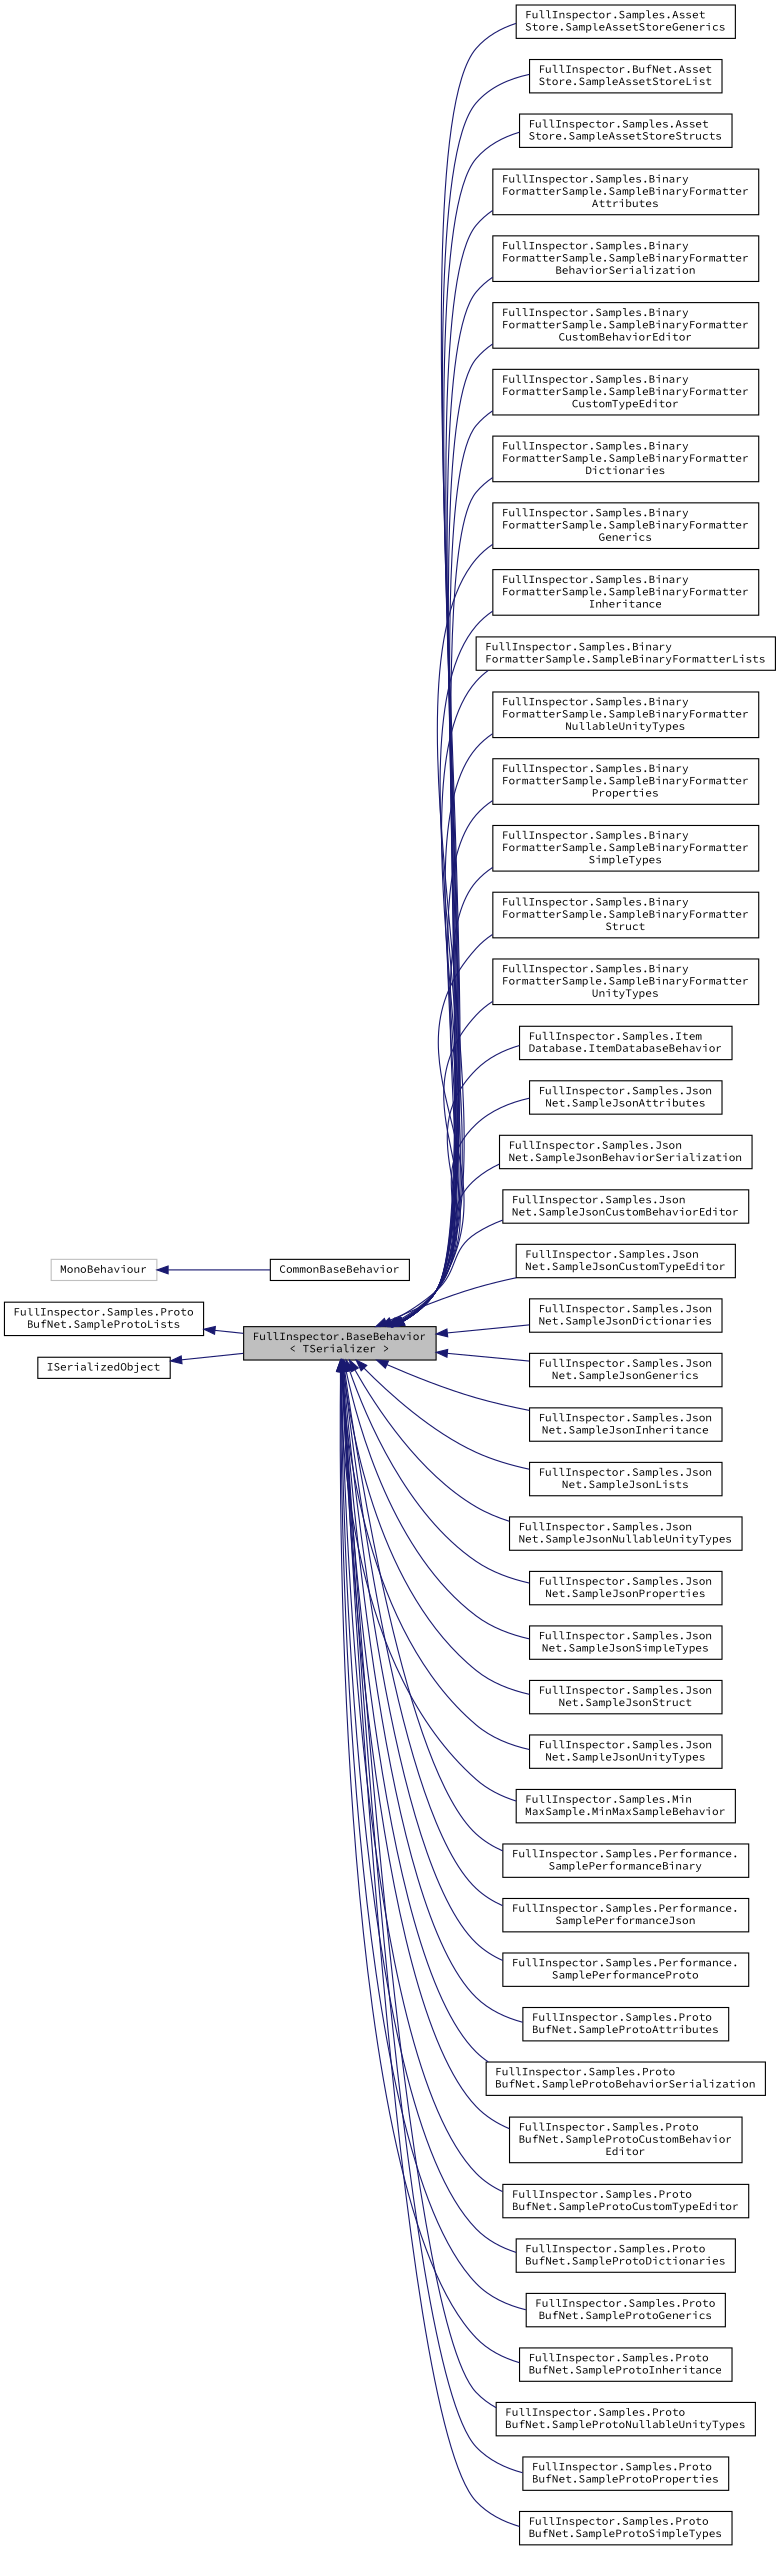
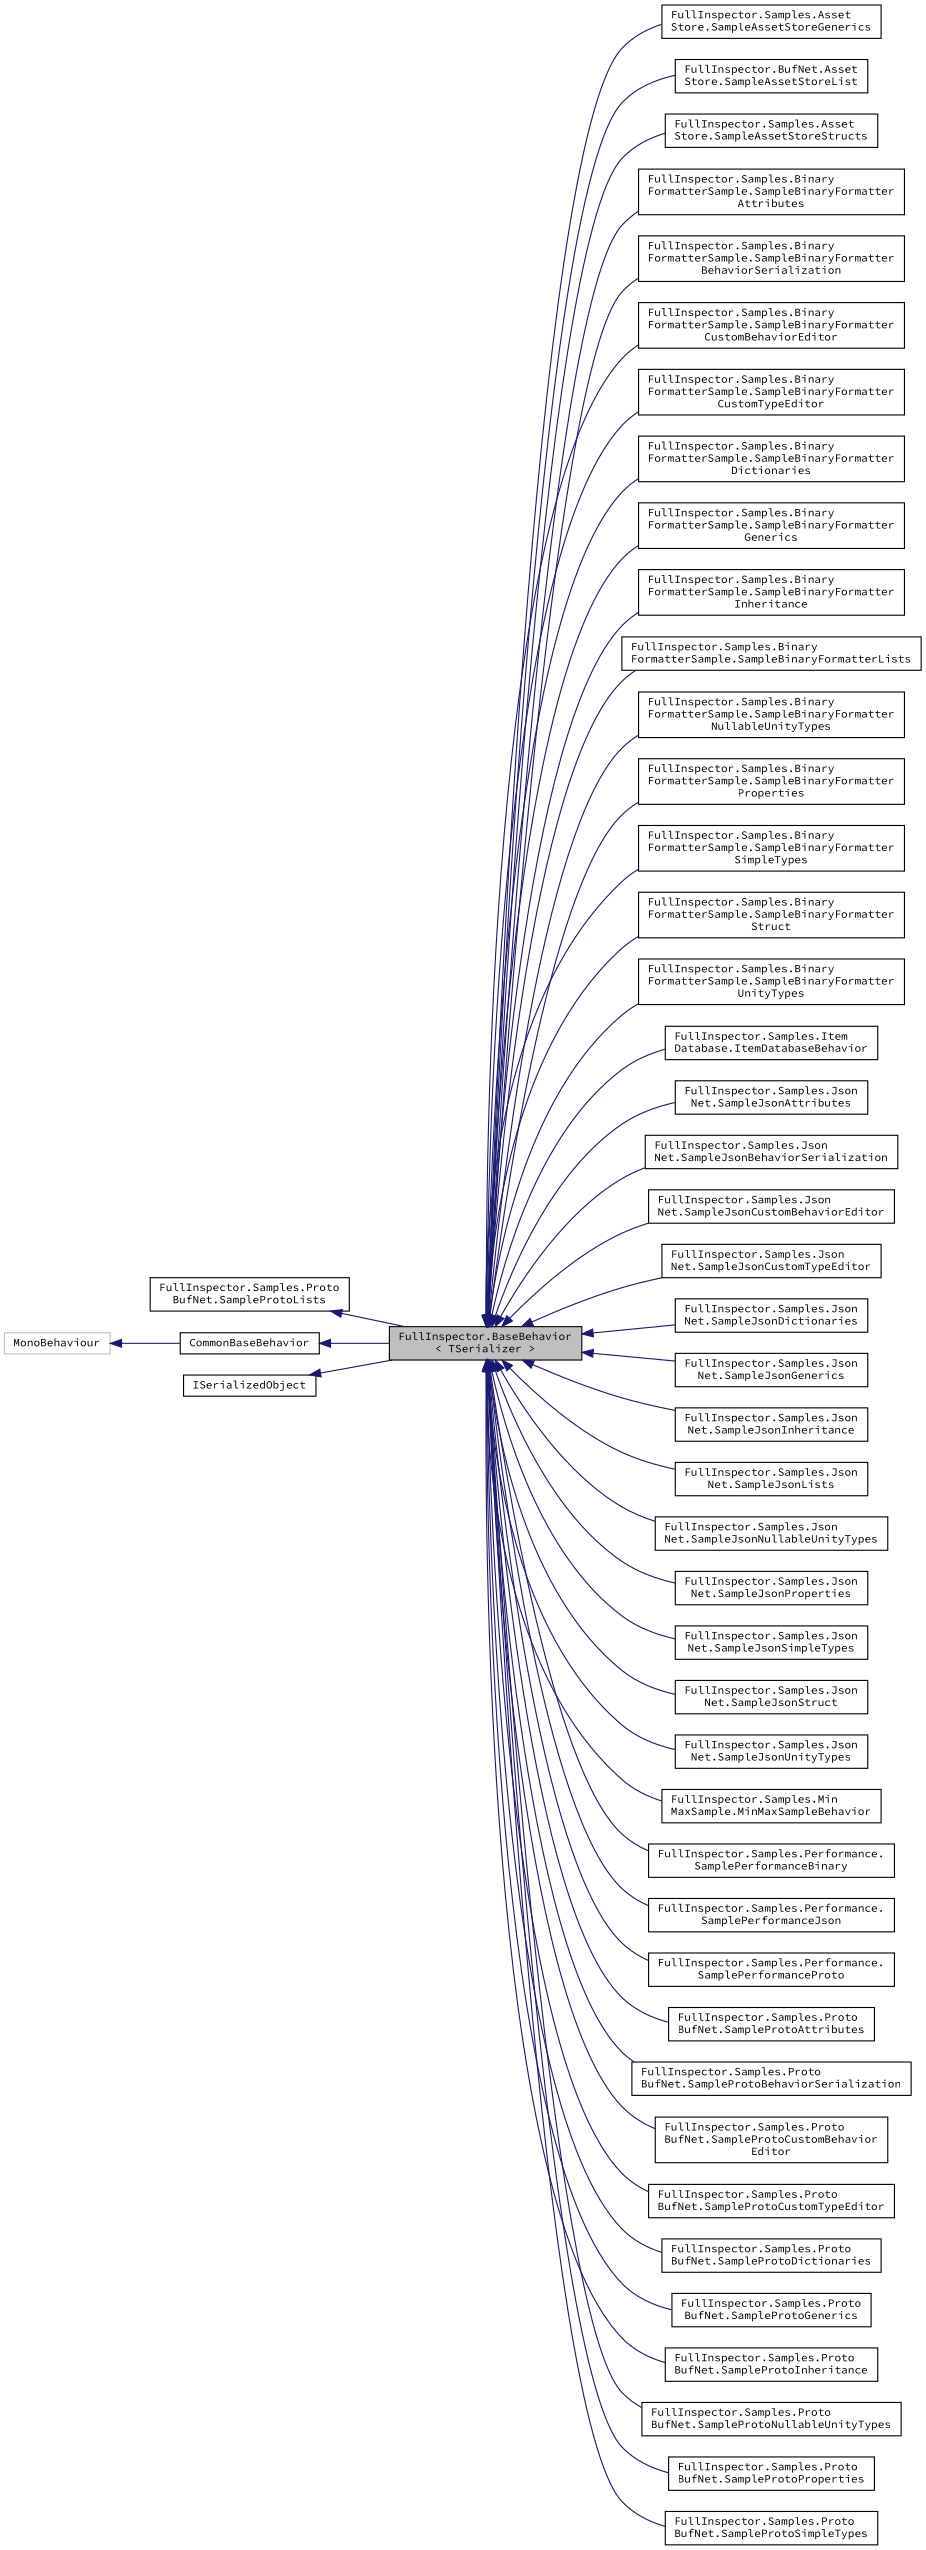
none -> (360, 1343)
